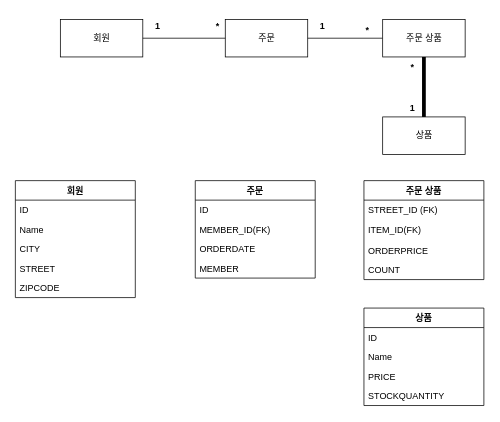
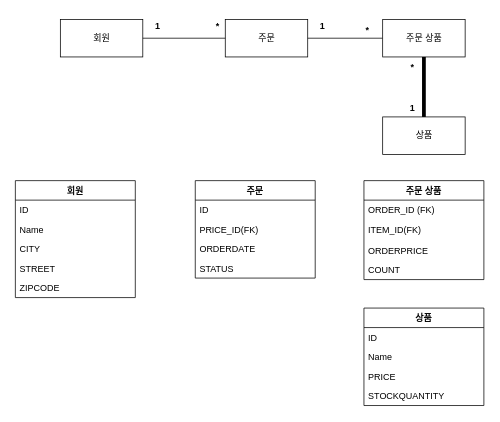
(402, 210) -> (400, 210)
(232, 230) -> (230, 230)
(215, 269) -> (215, 269)
